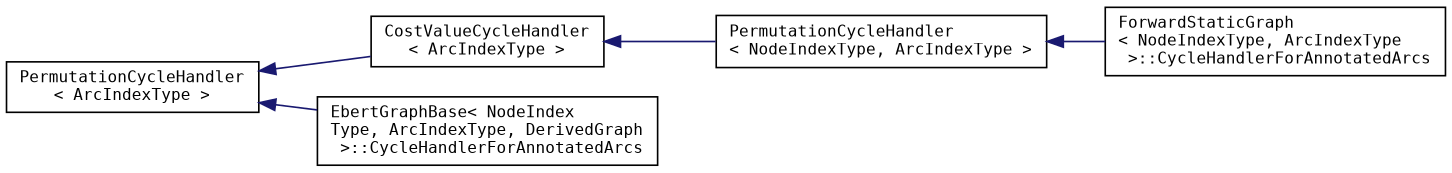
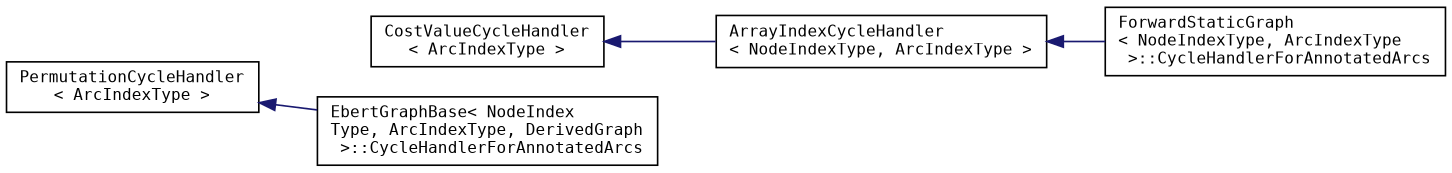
(881, 42) -> (881, 42)
(323, 63) -> none
